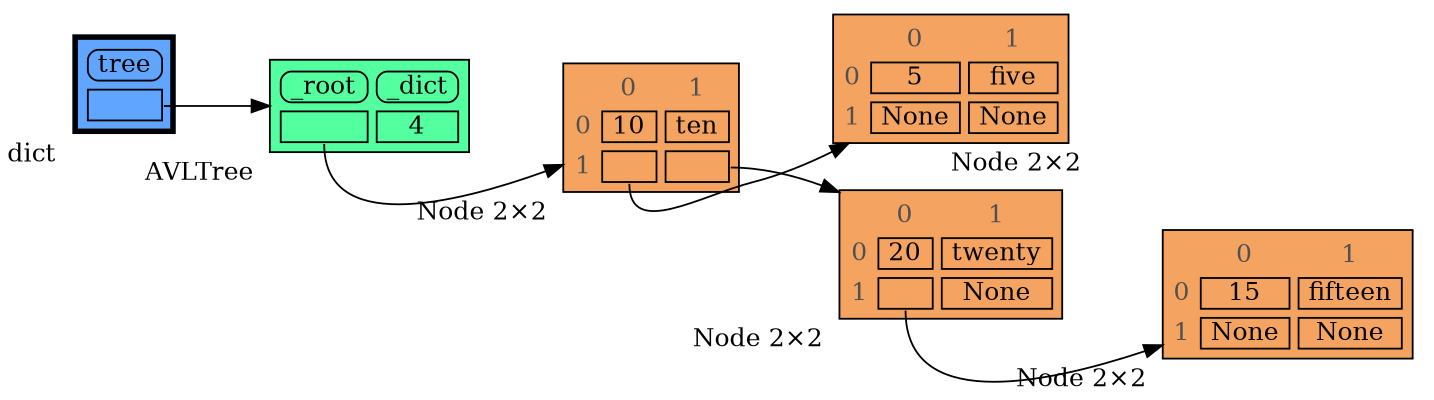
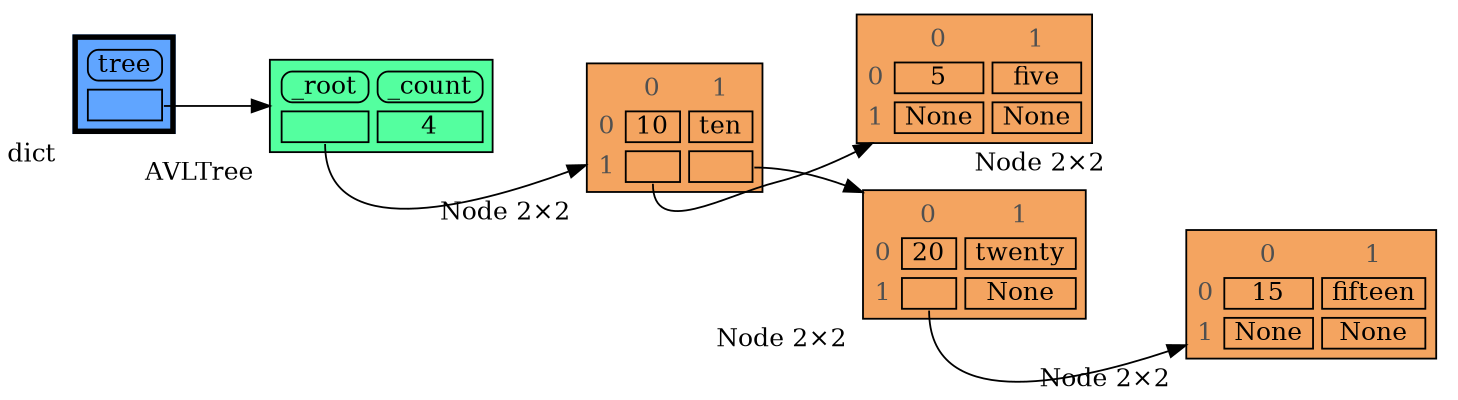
(417, 86) -> (430, 86)
